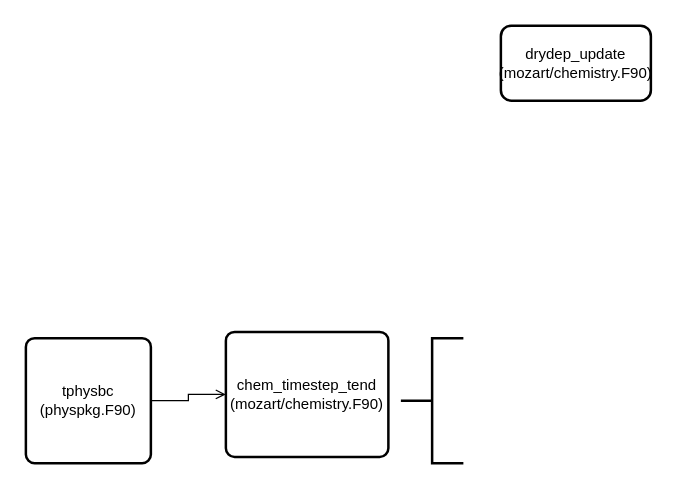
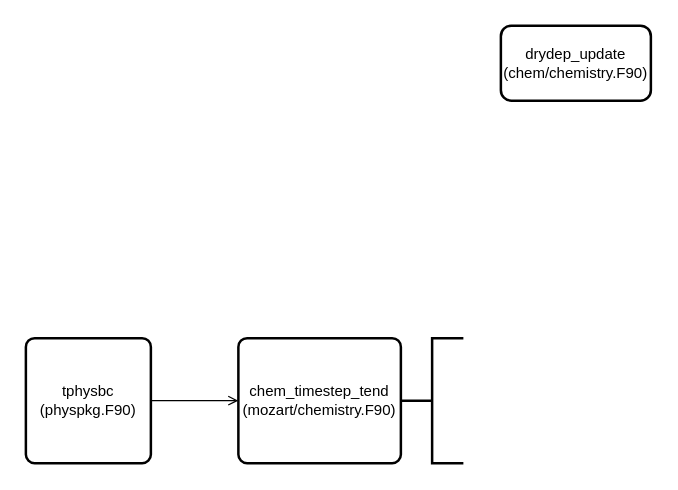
(576, 63) -> (576, 63)
(307, 394) -> (319, 401)
